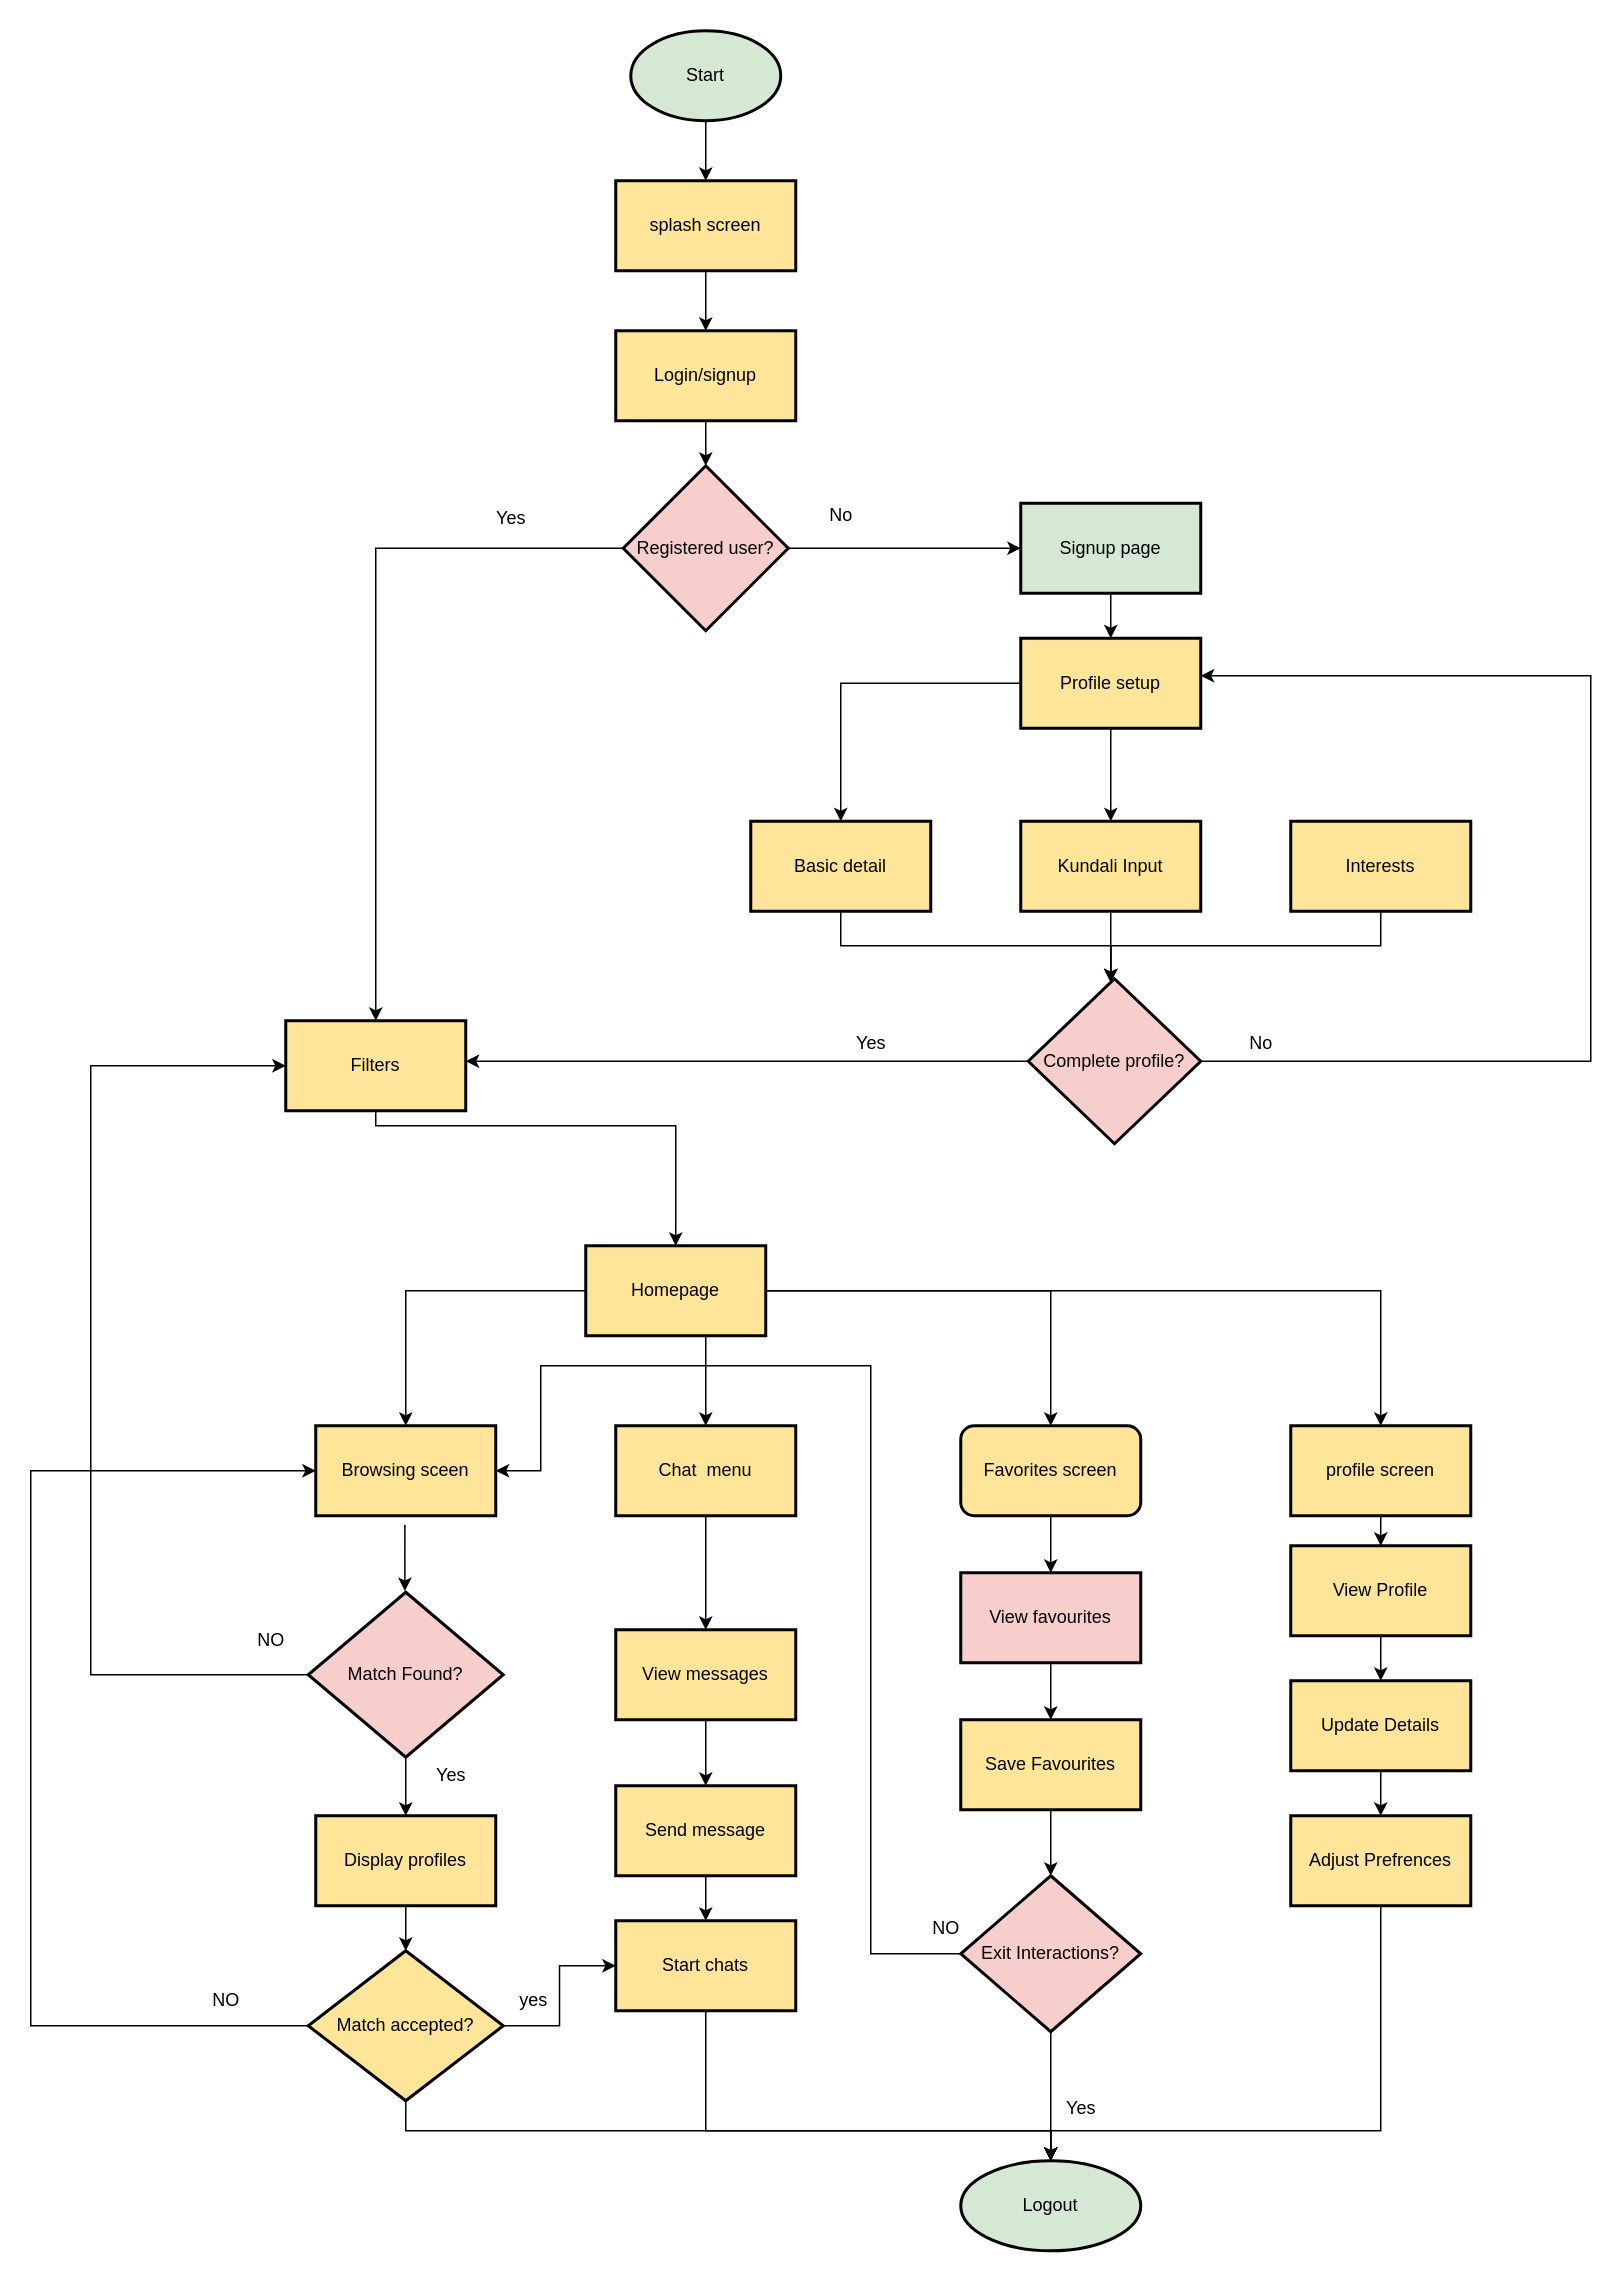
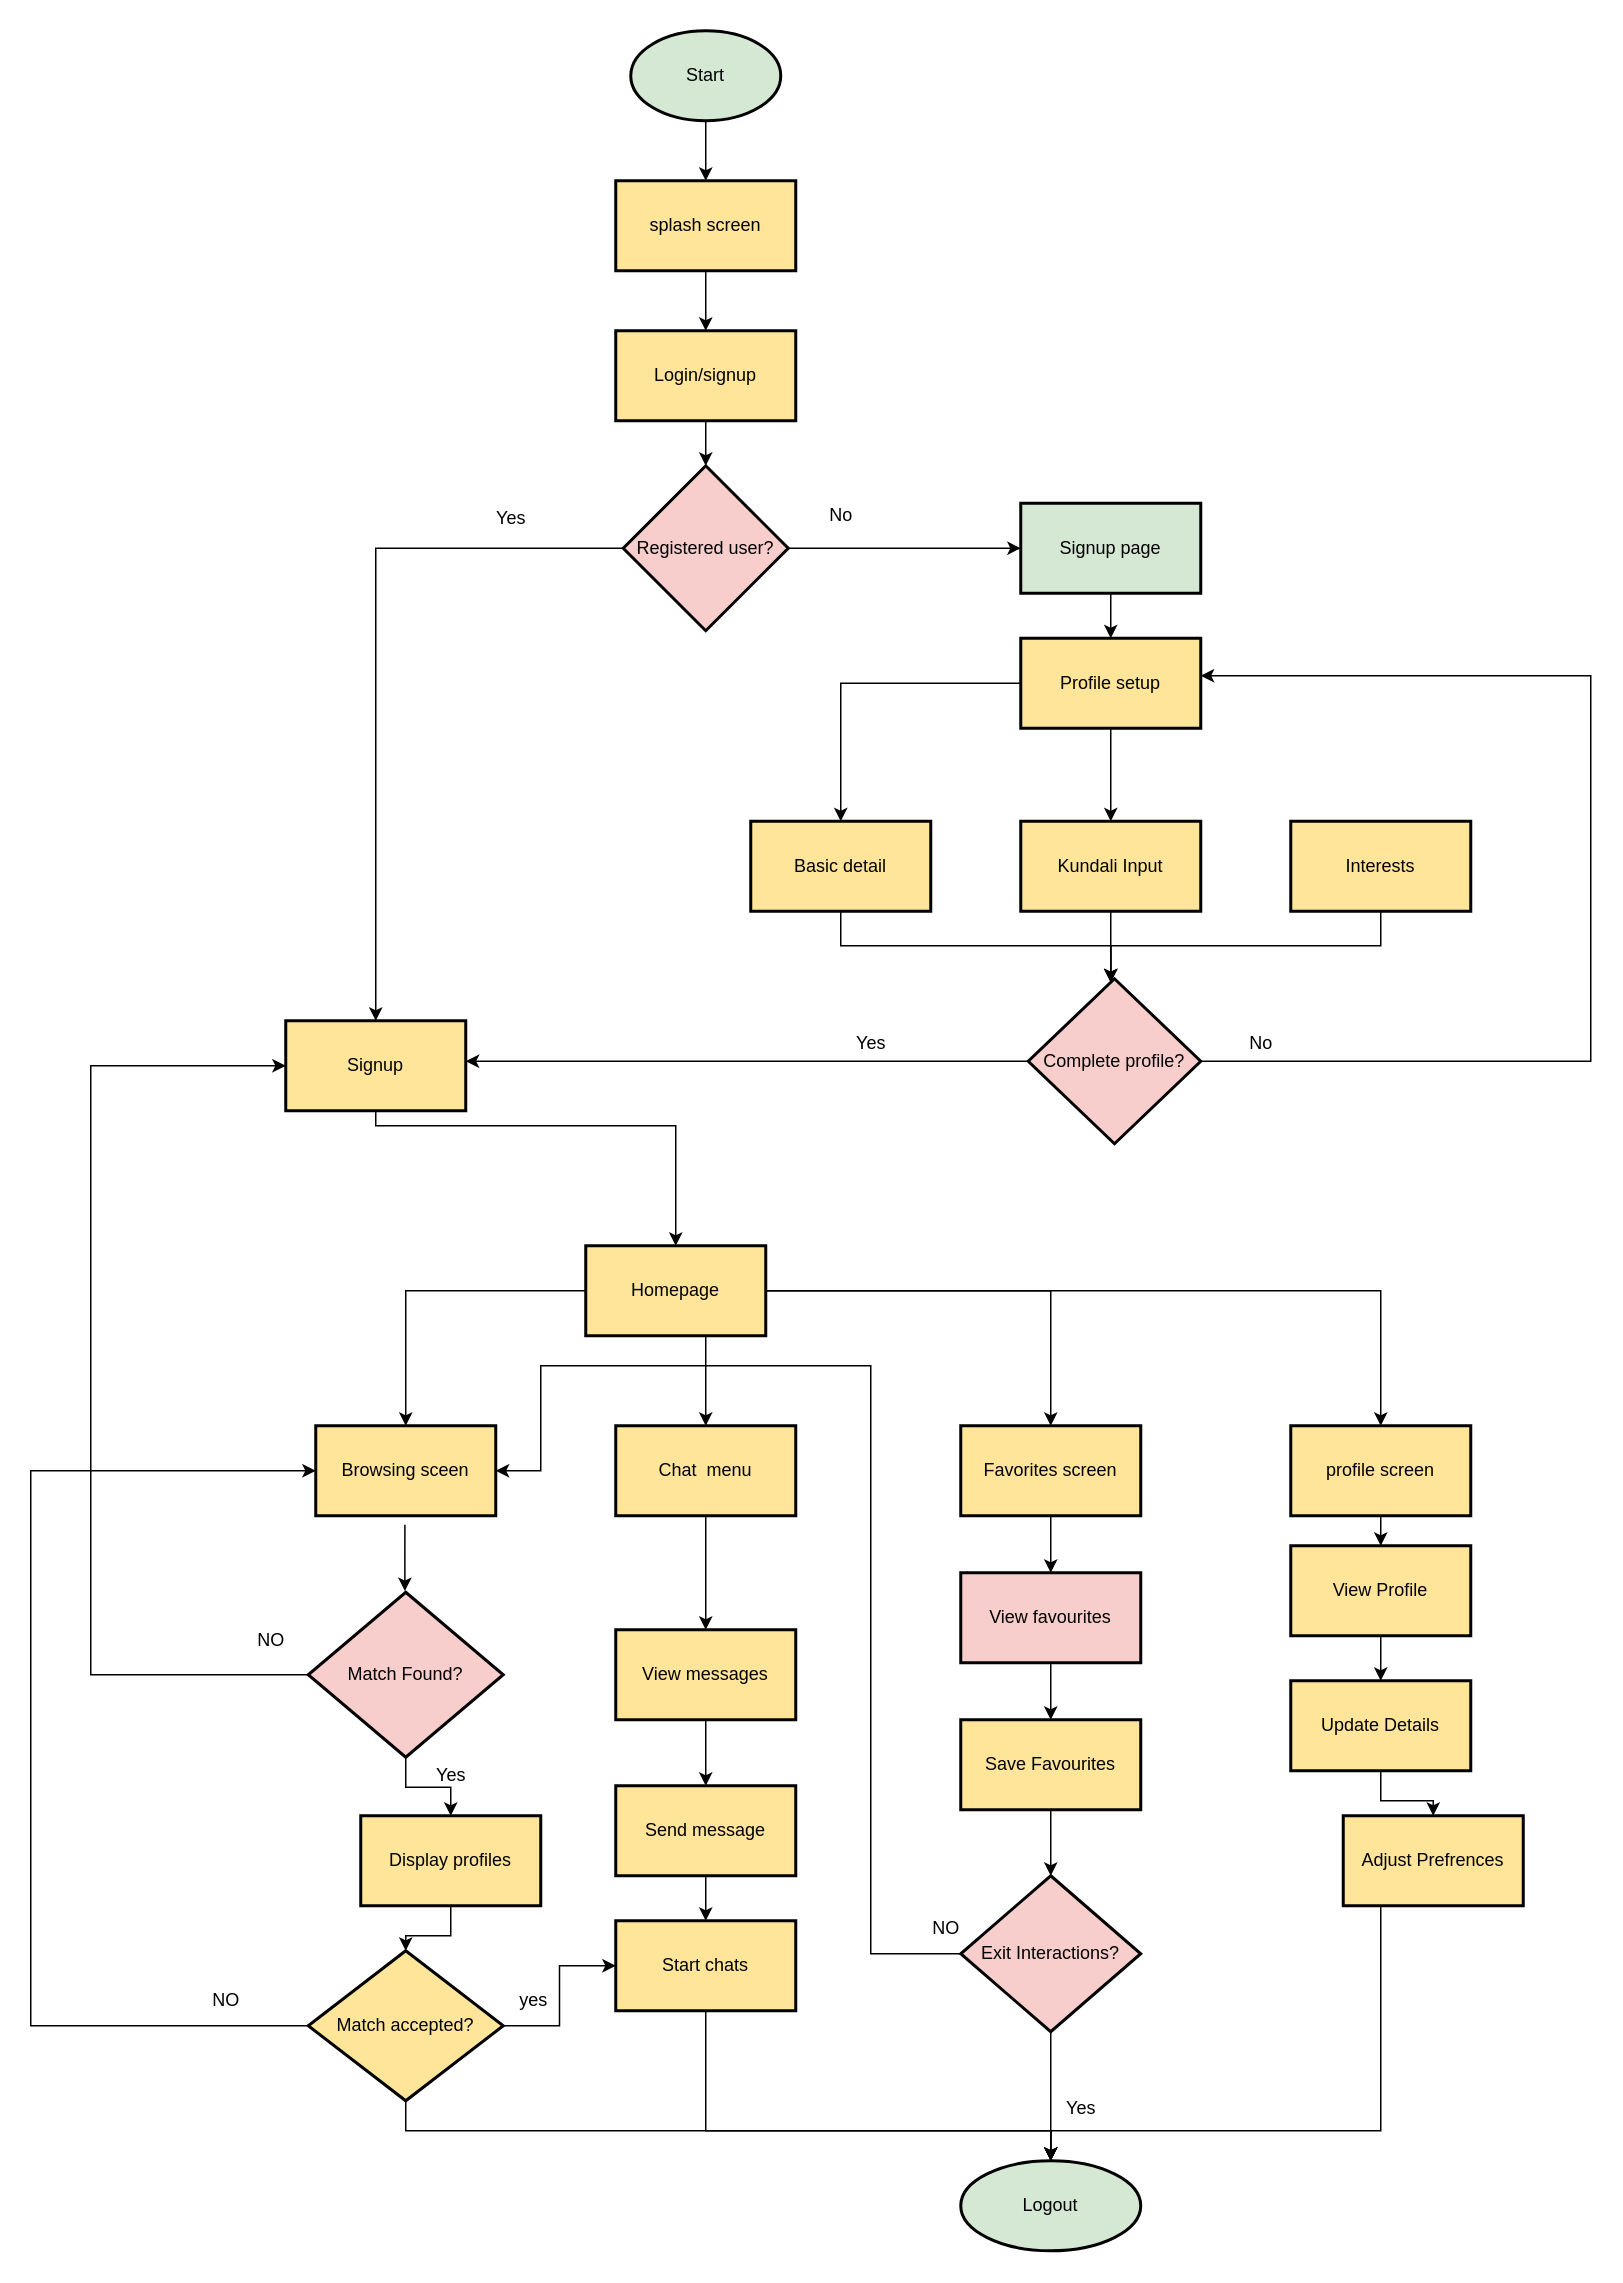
(376, 1066) -> (376, 1066)
(1051, 1471) -> (1051, 1471)
(406, 1861) -> (451, 1861)
(1381, 1861) -> (1433, 1861)
